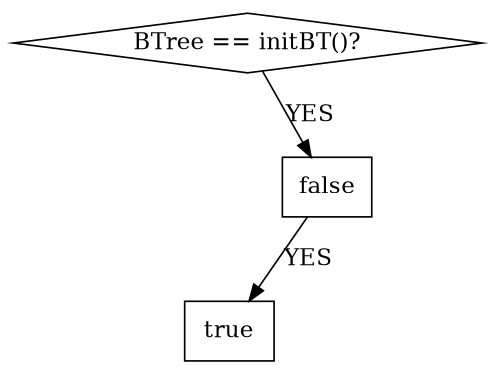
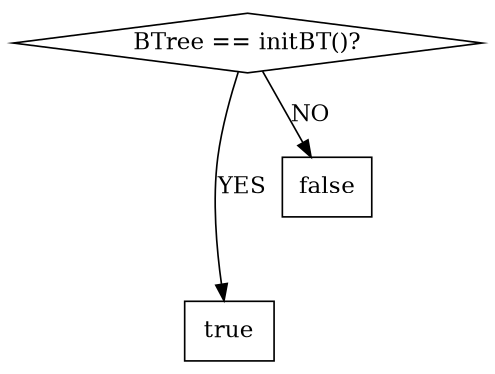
(310, 115) -> (310, 115)
(283, 252) -> (216, 177)
